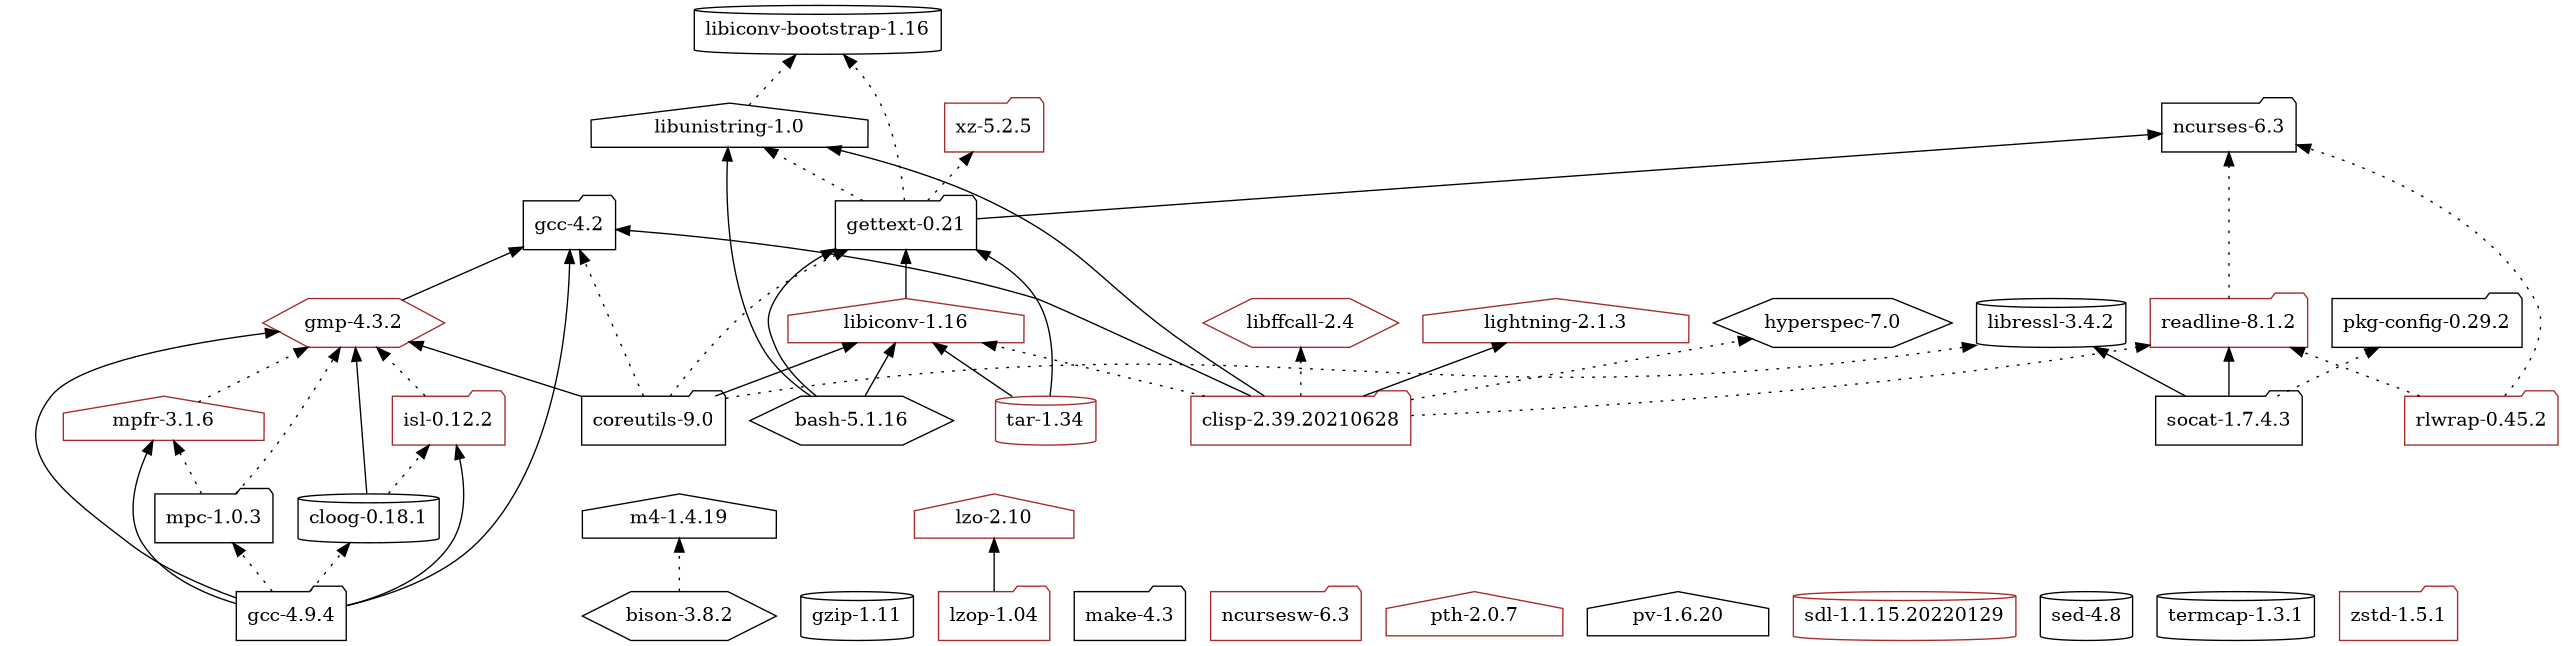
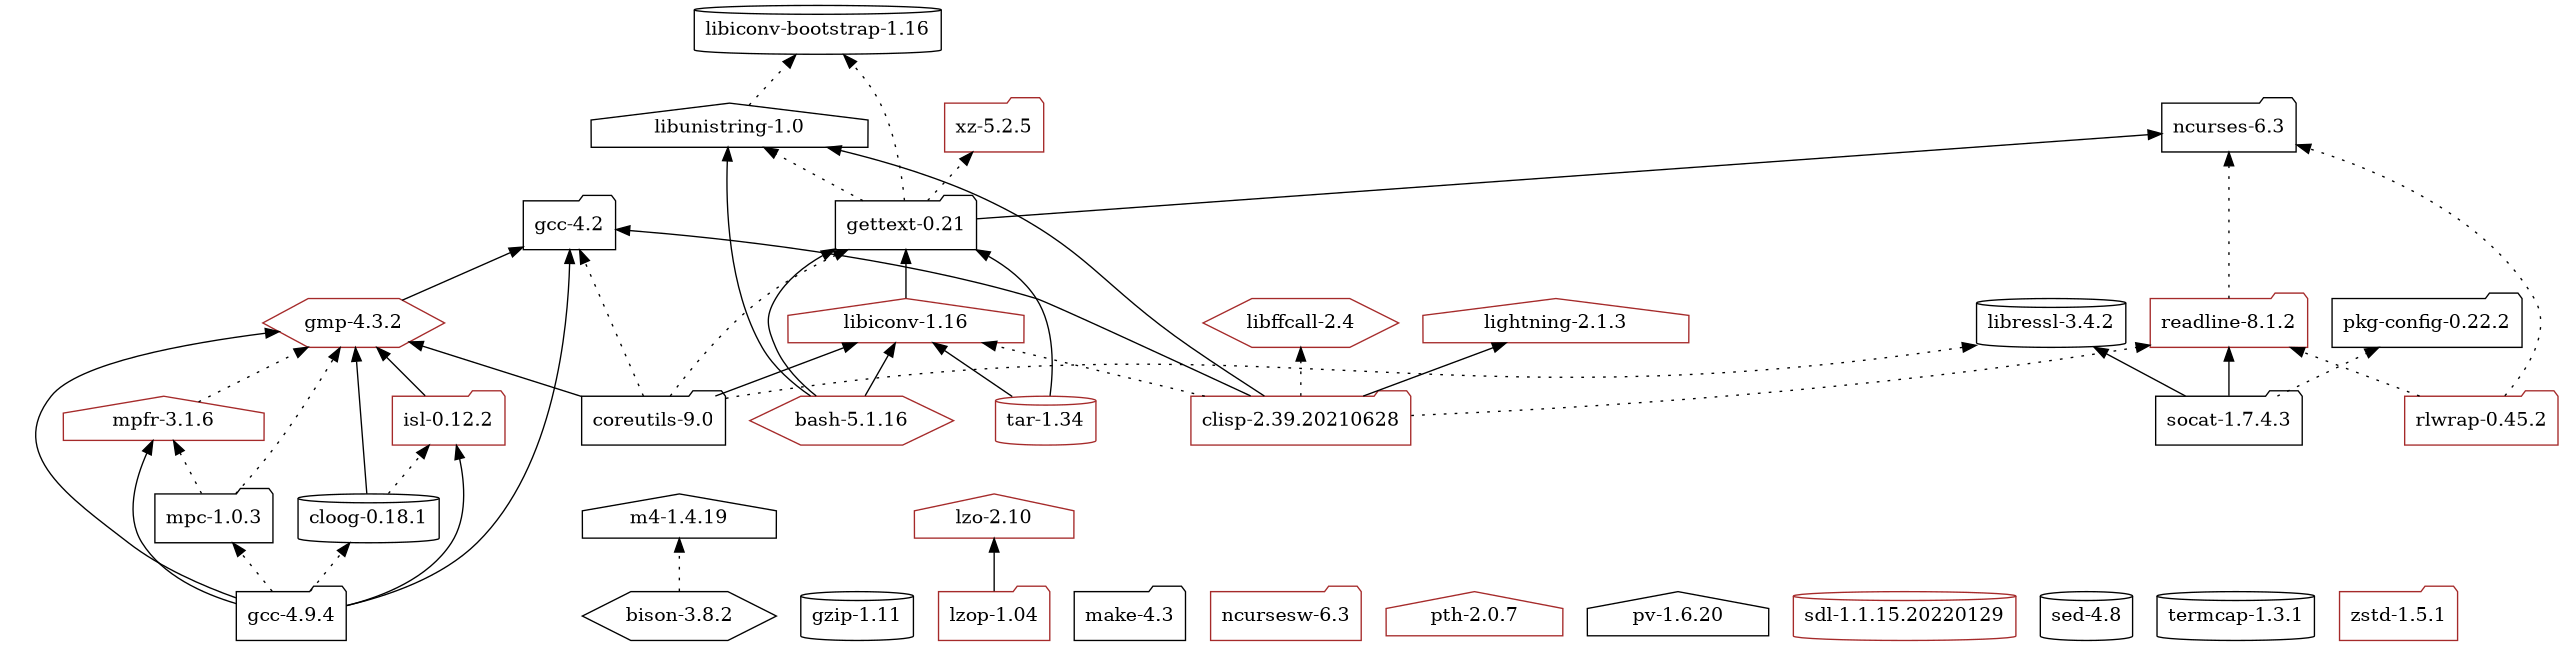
(1833, 323) -> none
(2427, 323) -> (2427, 323)
(406, 377) -> (406, 377)
(852, 421) -> (852, 421)
